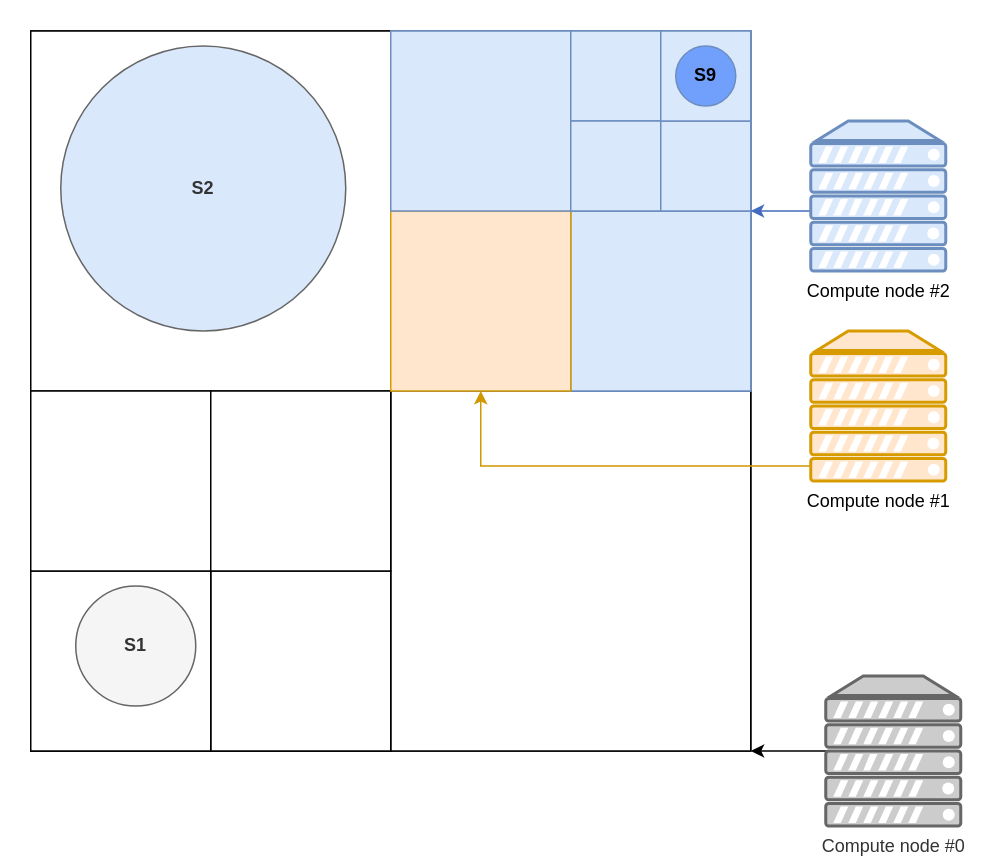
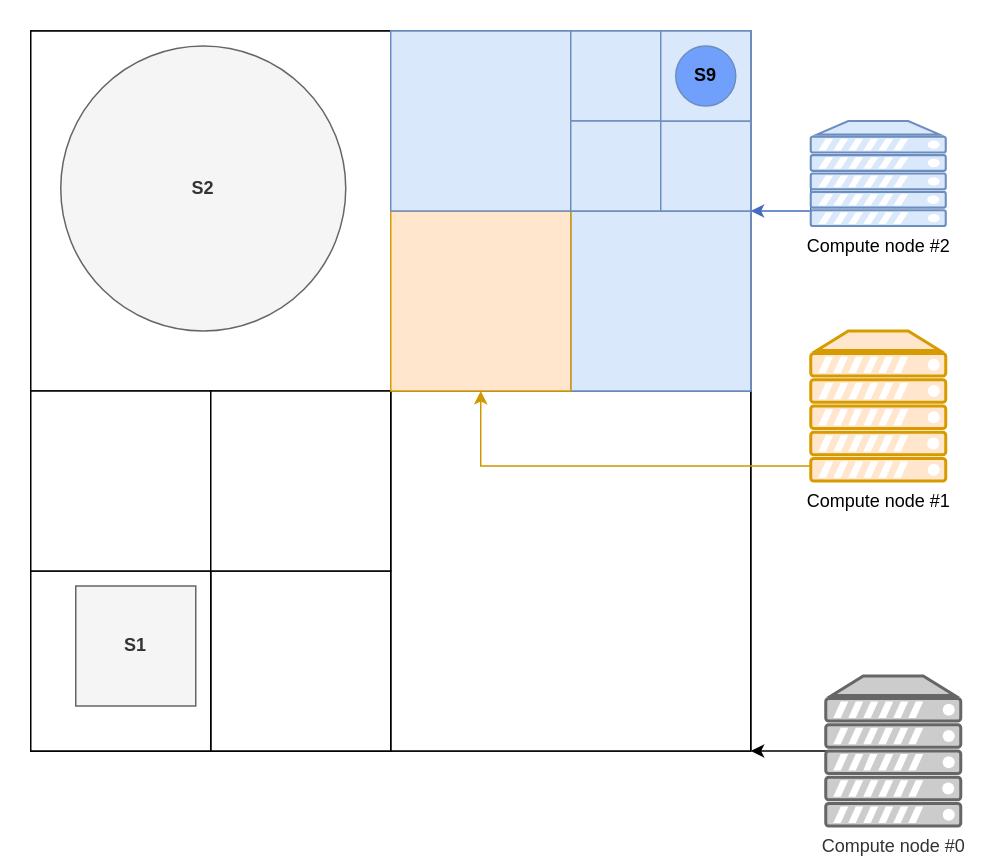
(203, 188) -> (203, 188)
(878, 196) -> (878, 173)
(136, 646) -> (136, 646)
